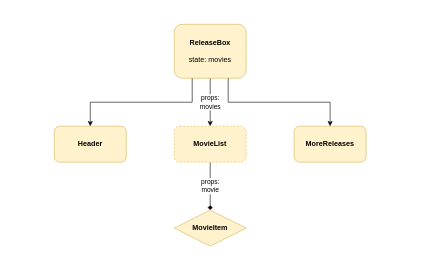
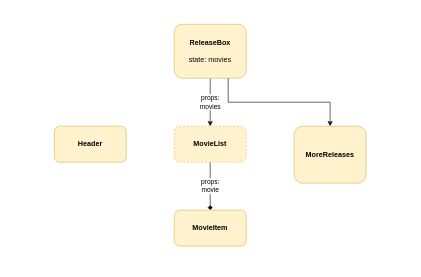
(90, 102) -> none
(330, 144) -> (330, 155)
(210, 228) -> (210, 228)
